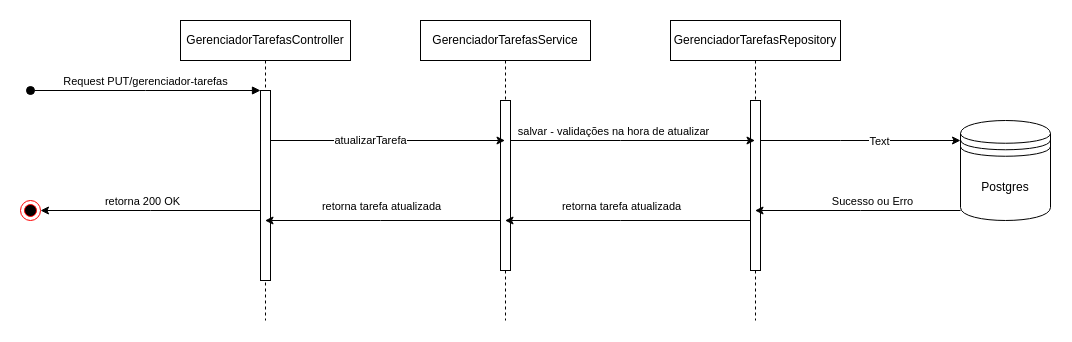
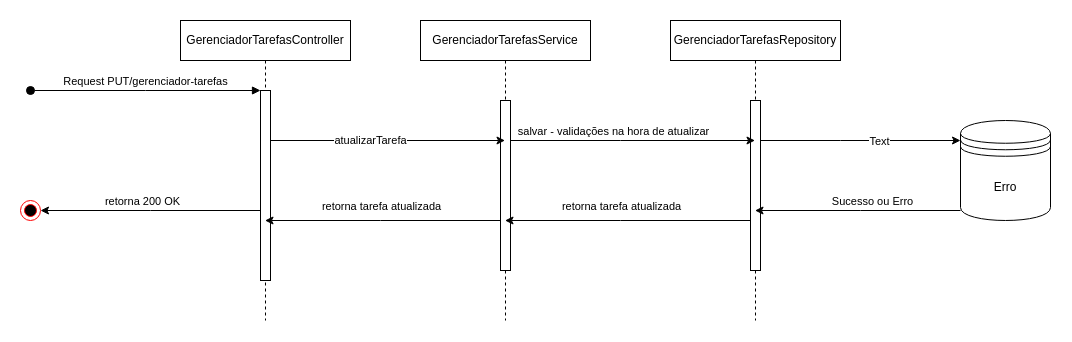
(1006, 188) -> (1006, 188)
